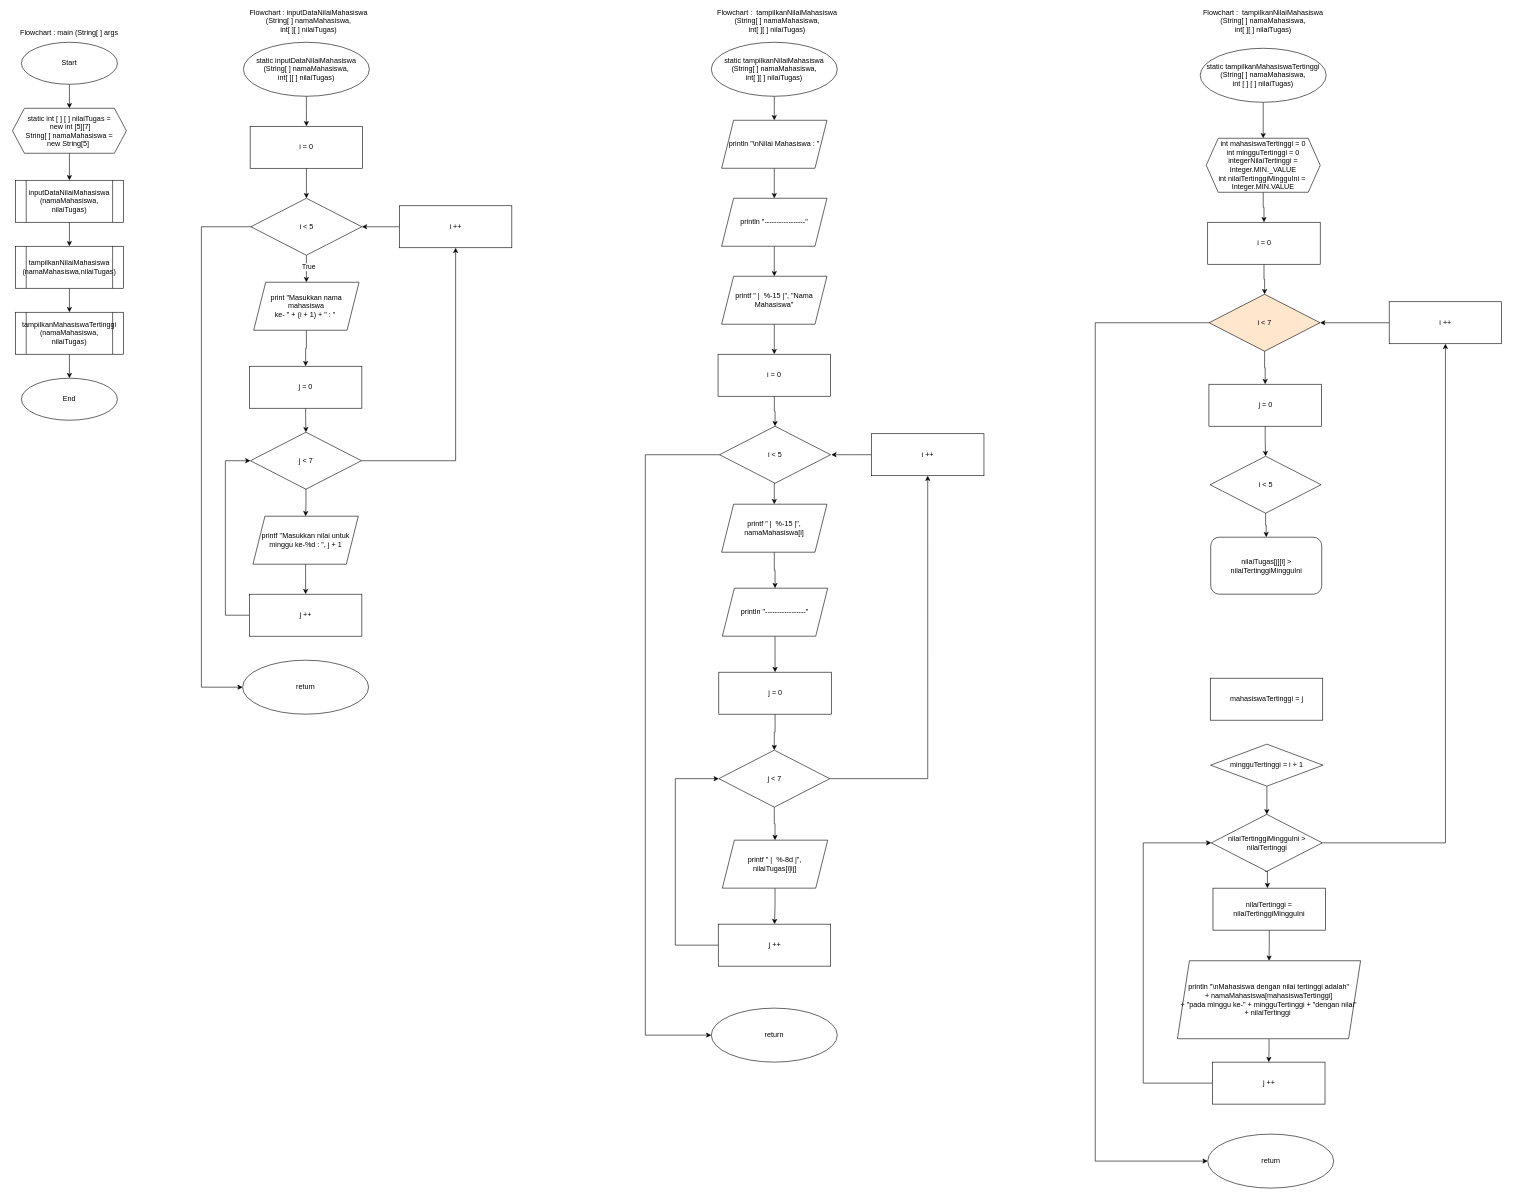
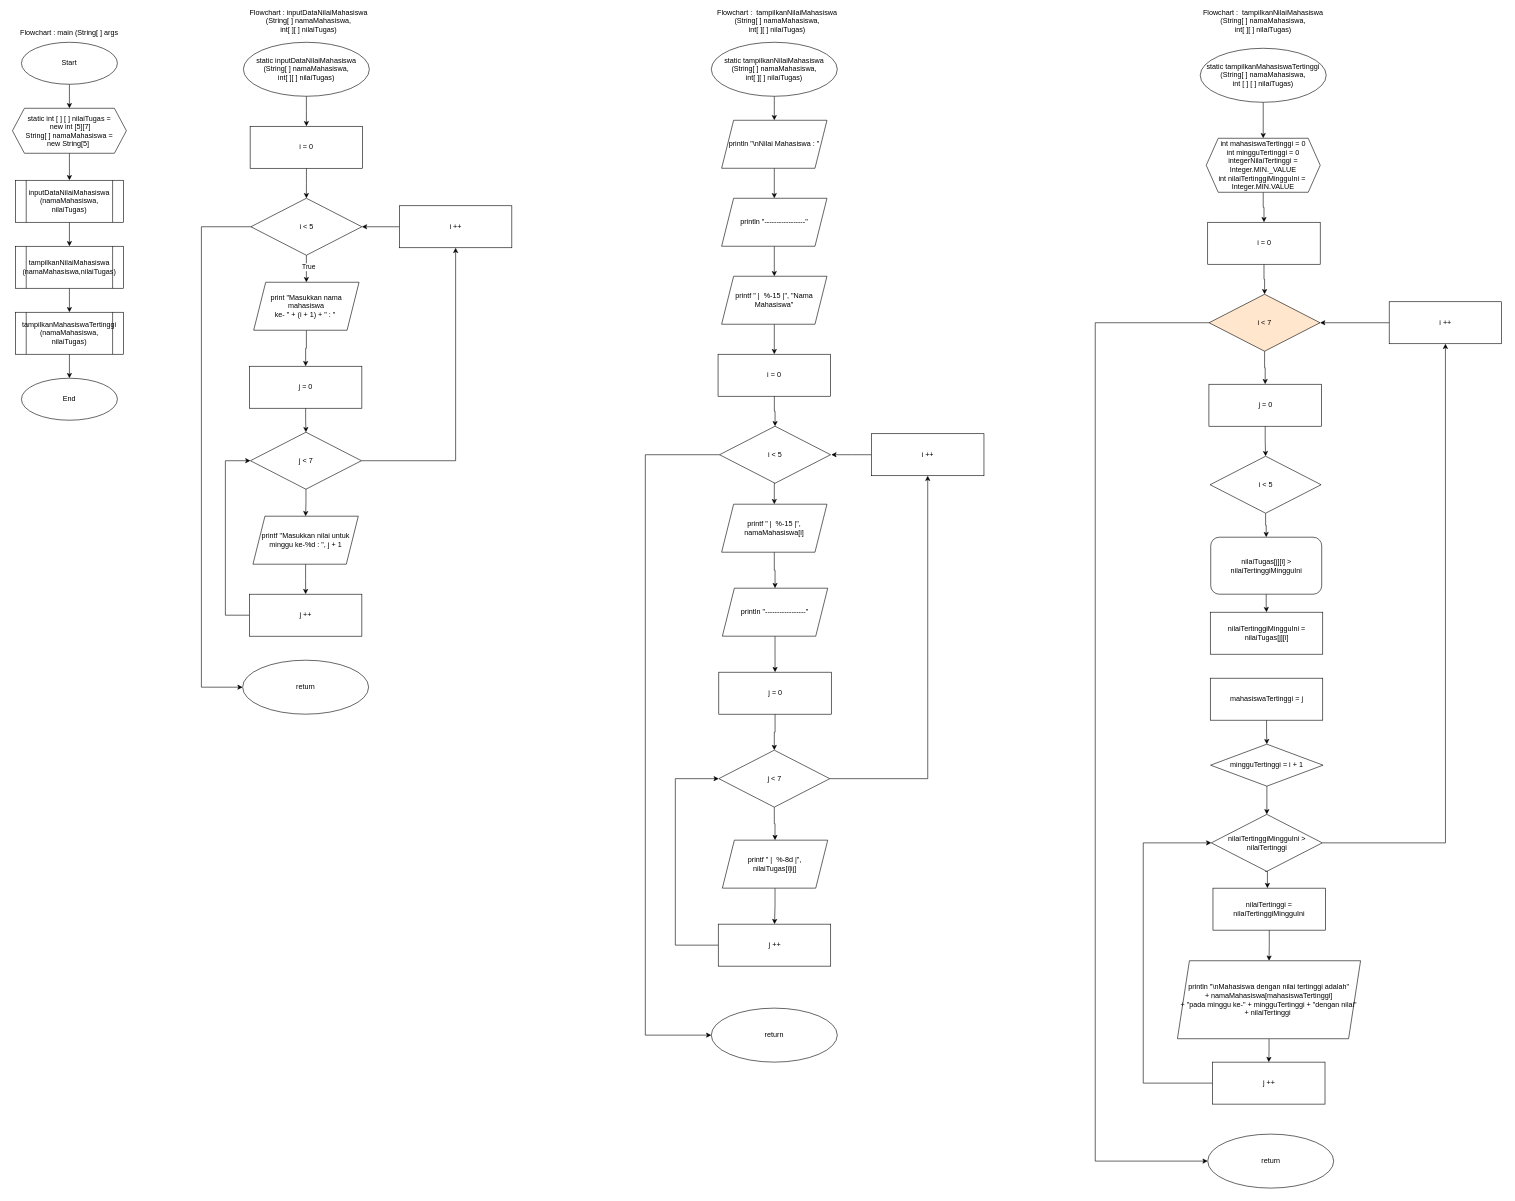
none -> (1266, 606)
none -> (1267, 633)
none -> (1267, 730)
